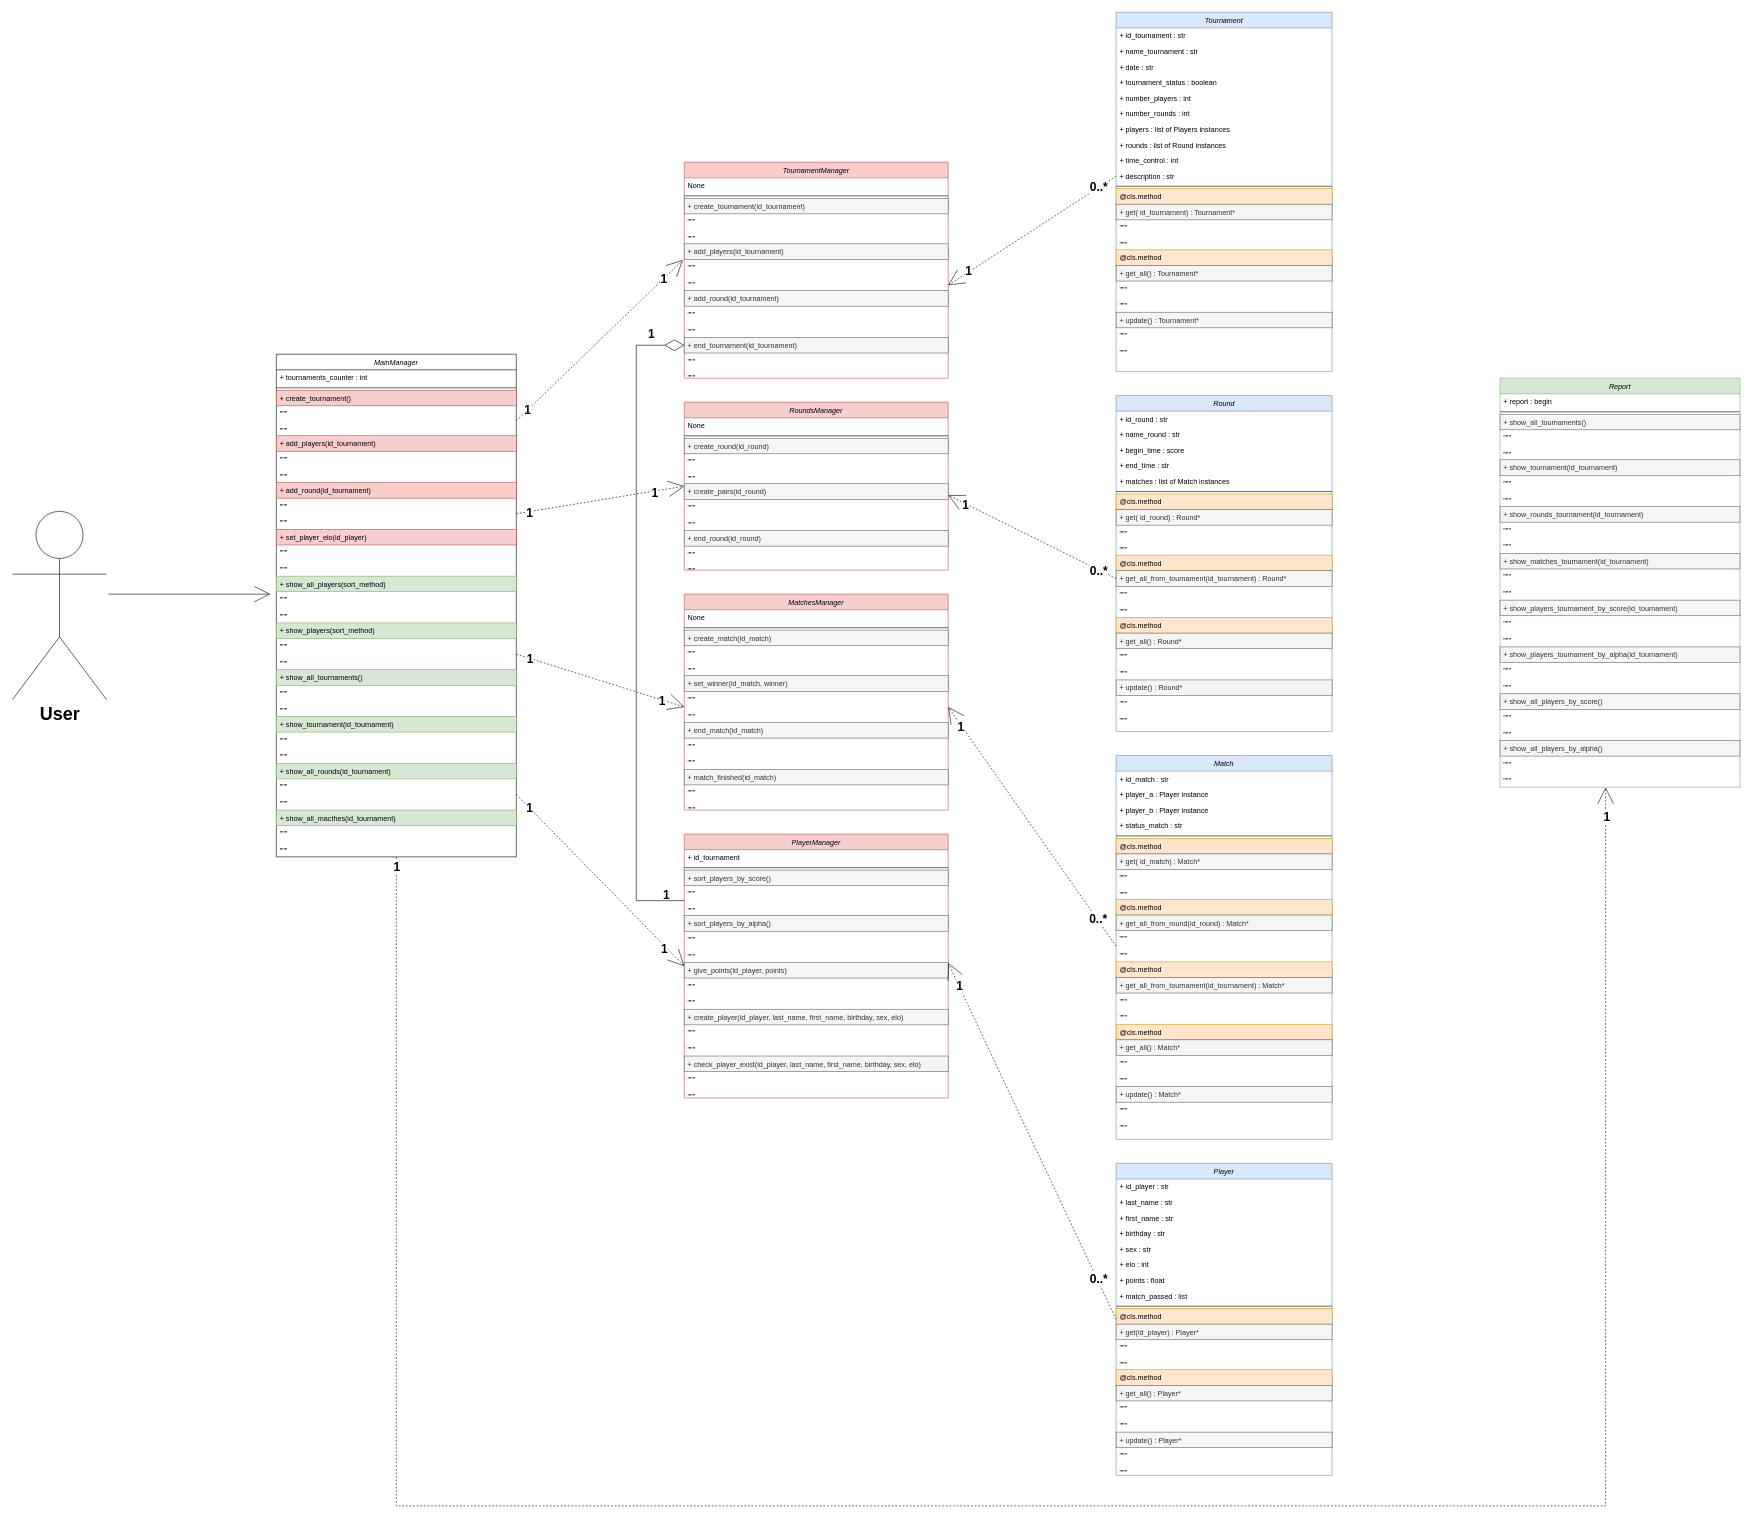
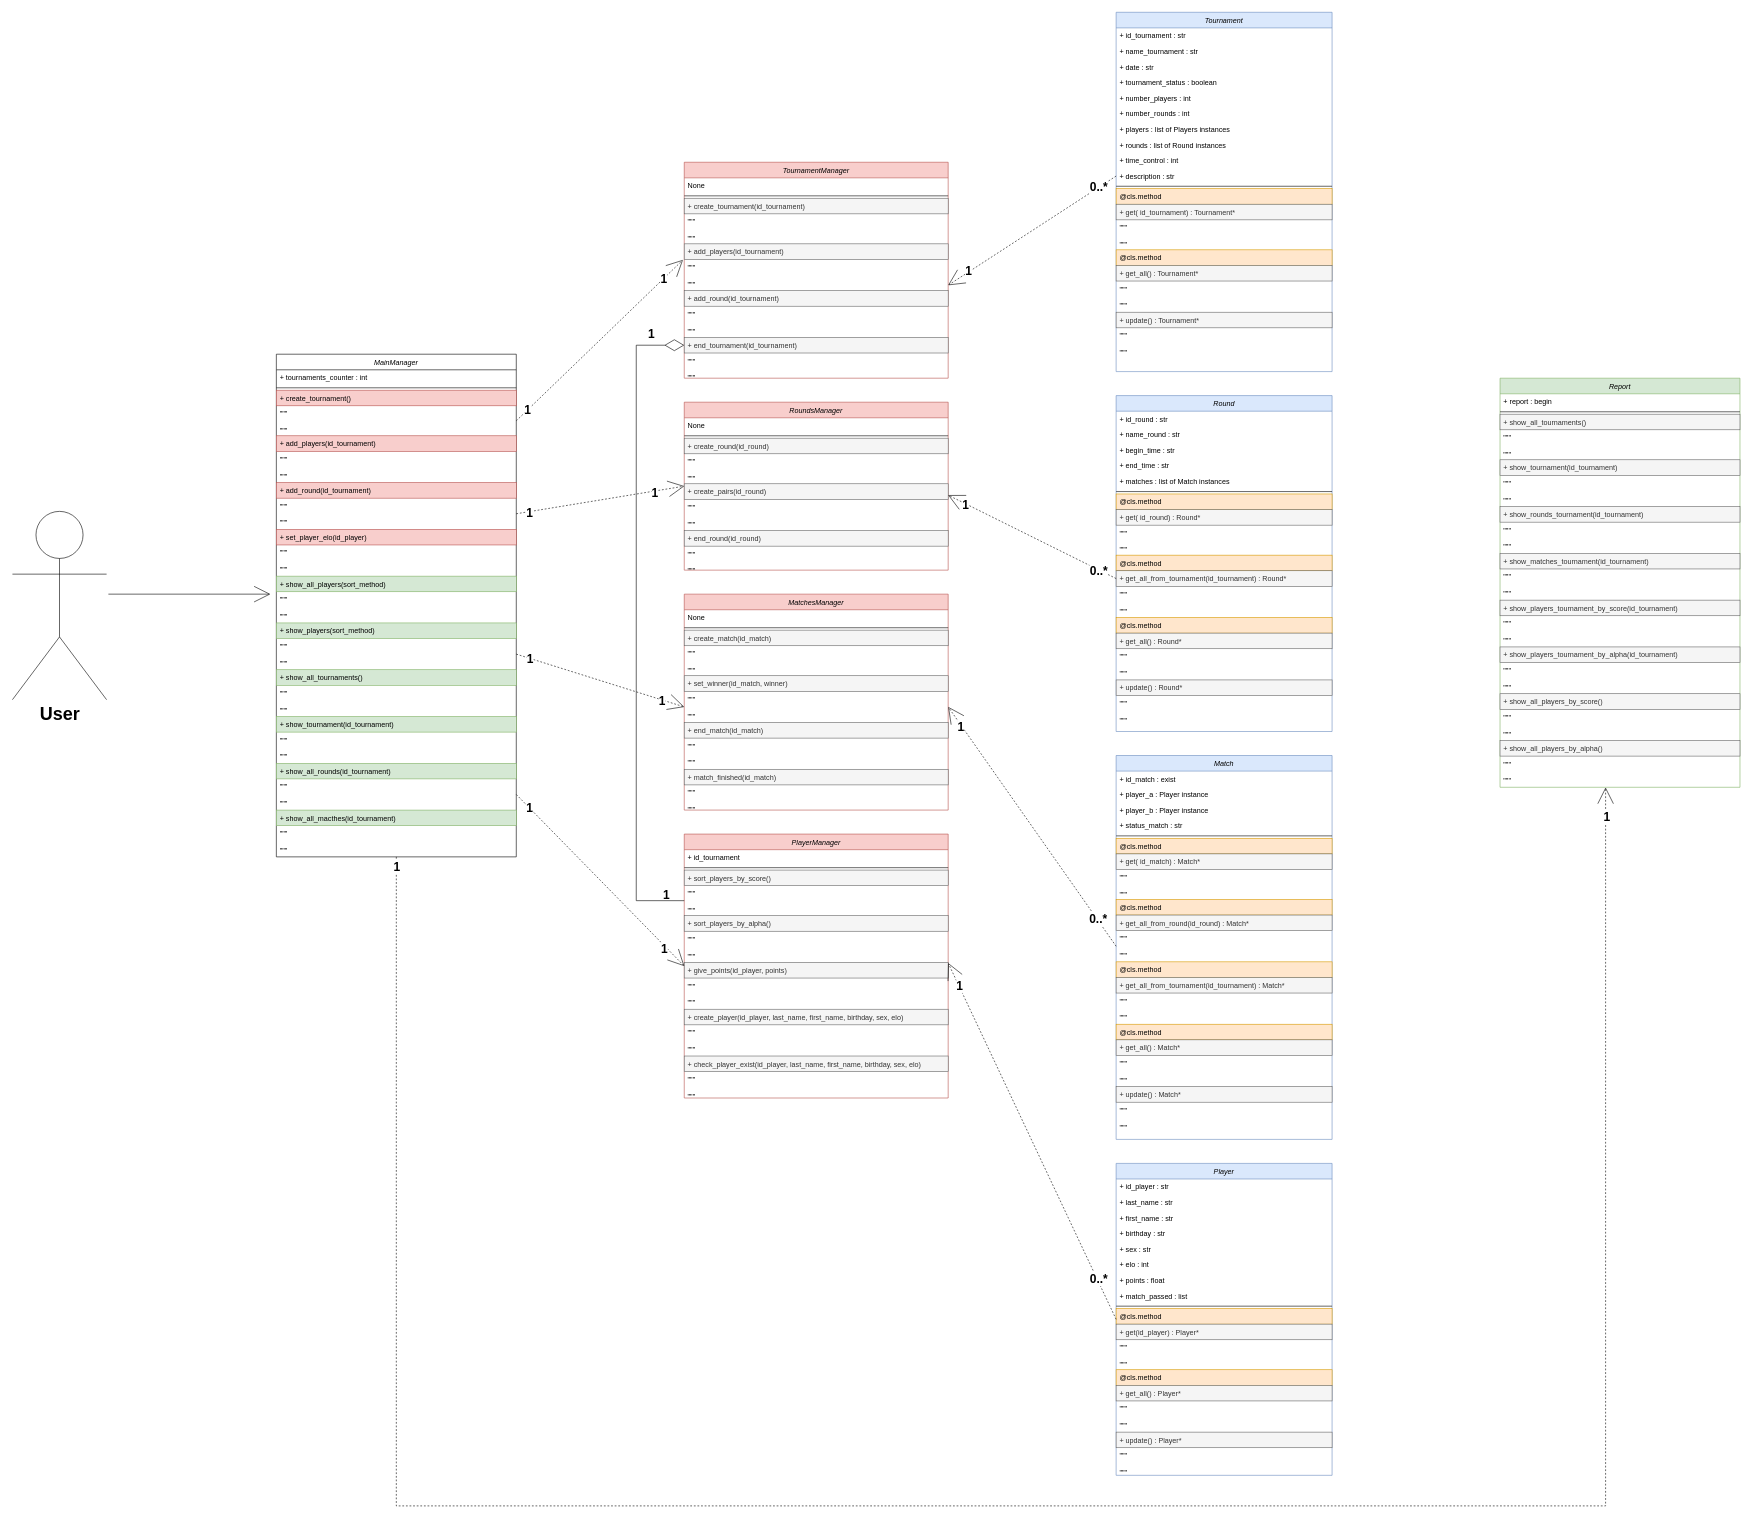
(1154, 451) -> (1150, 451)
(1147, 779) -> (1150, 779)
